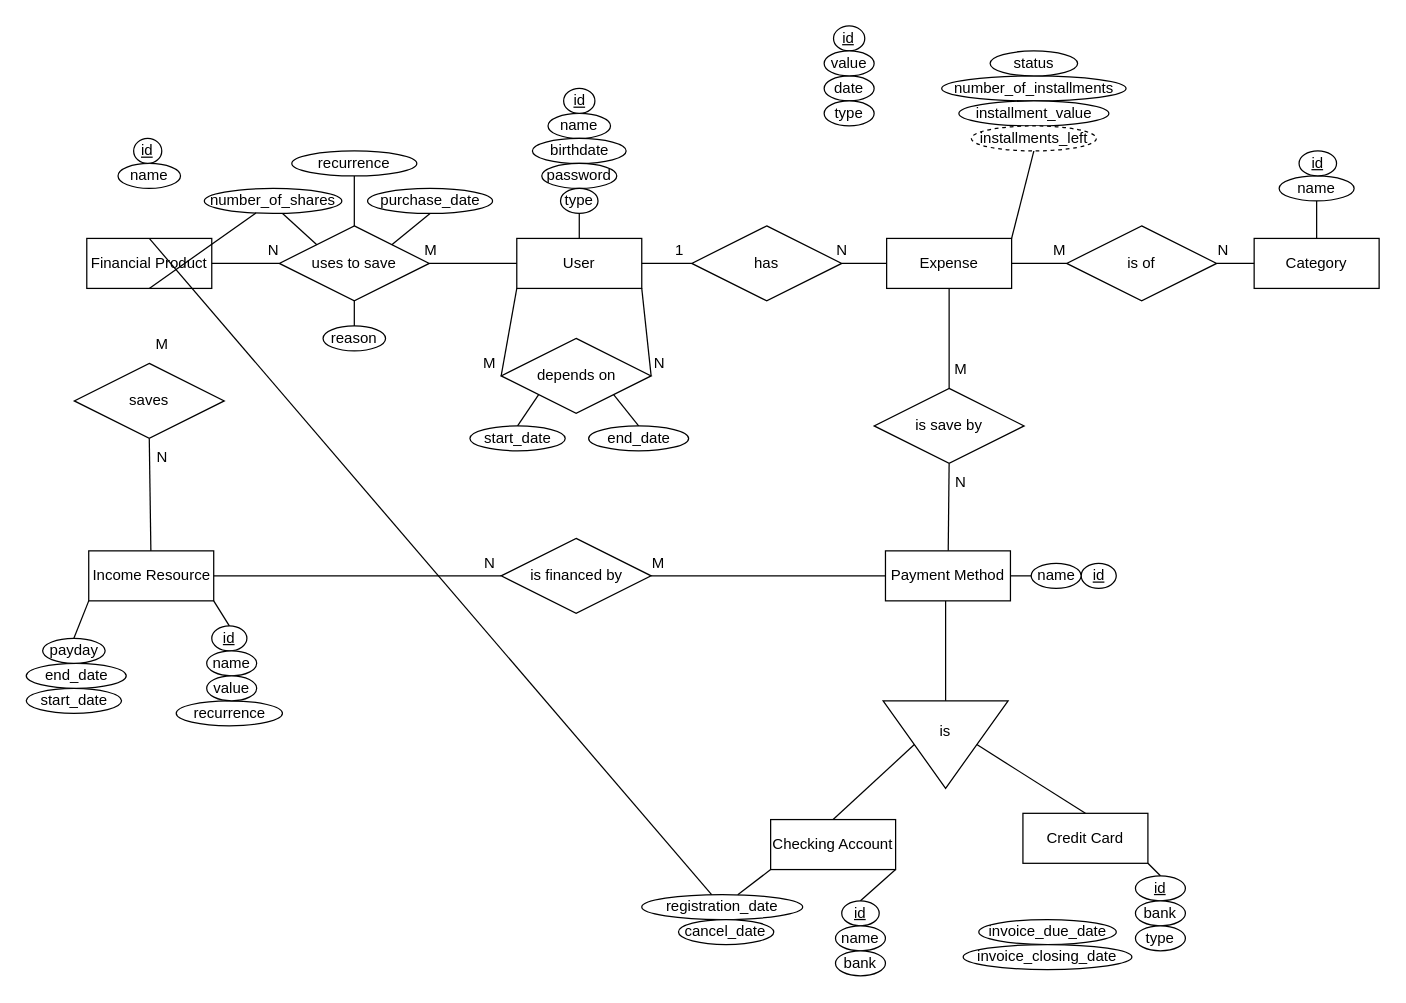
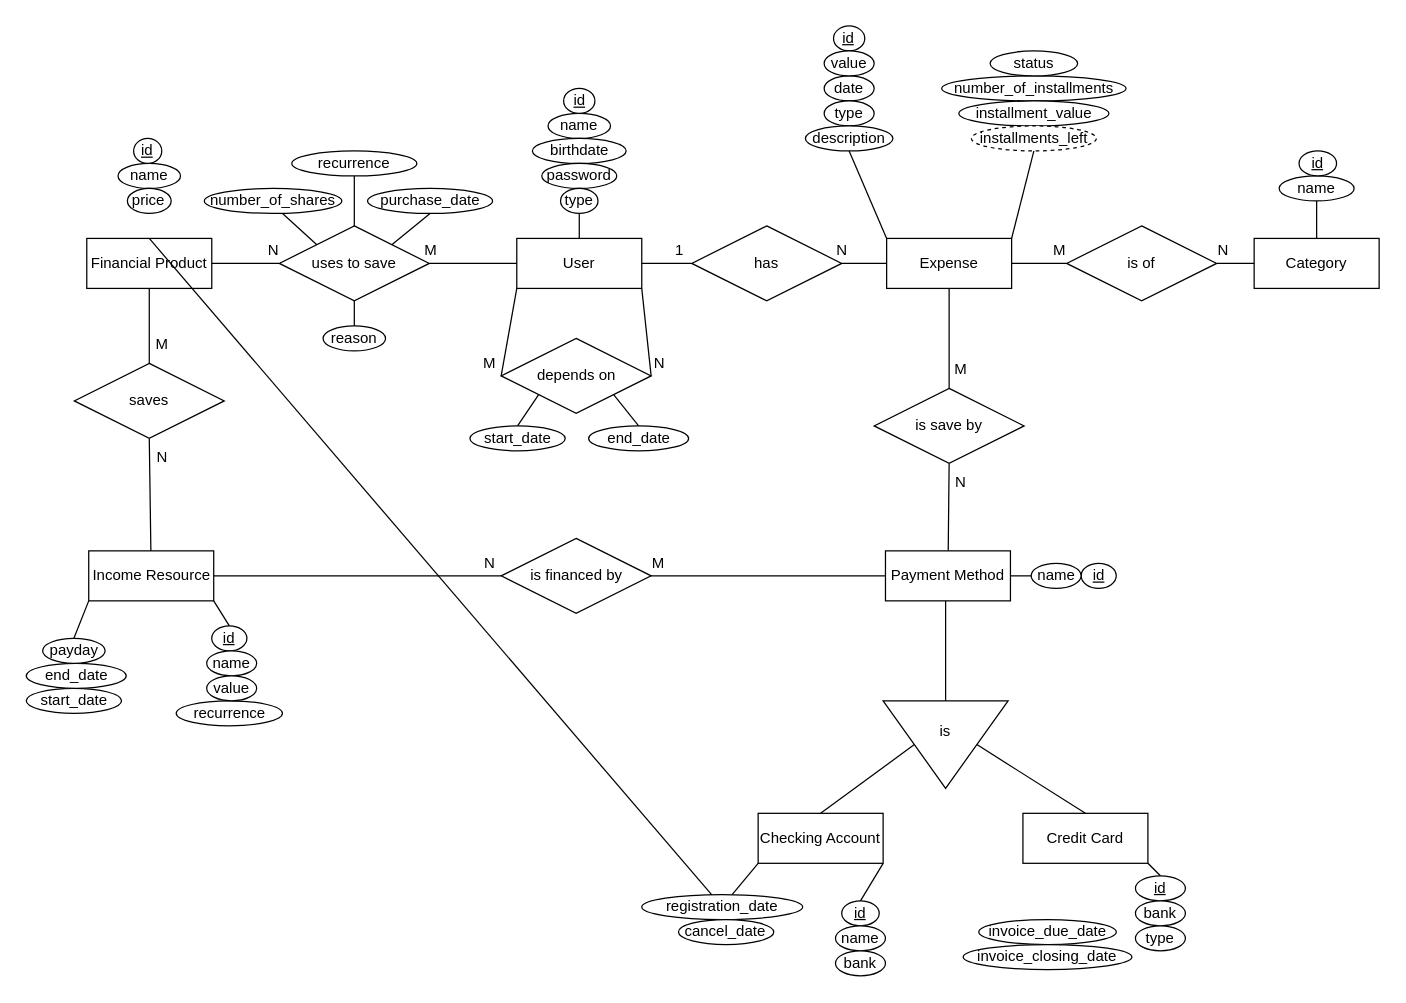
none -> (849, 138)
none -> (868, 194)
none -> (149, 201)
(203, 250) -> (149, 325)
(833, 844) -> (821, 838)
